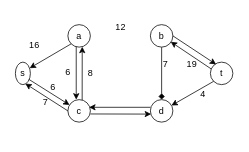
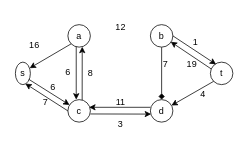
none -> (195, 42)
none -> (120, 102)
none -> (120, 124)
